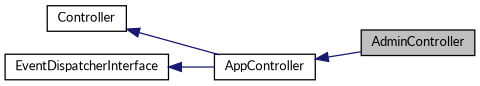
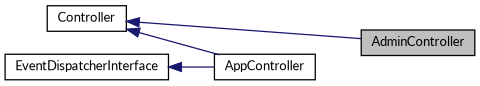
(345, 54) -> (250, 30)
